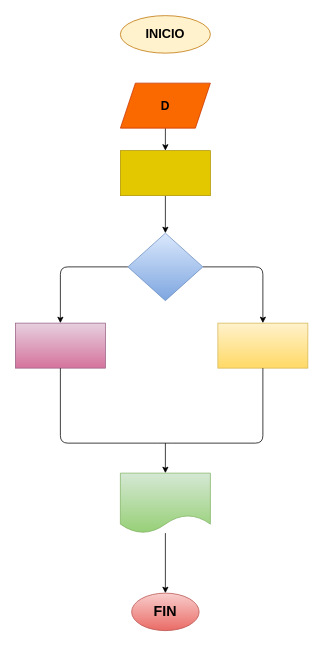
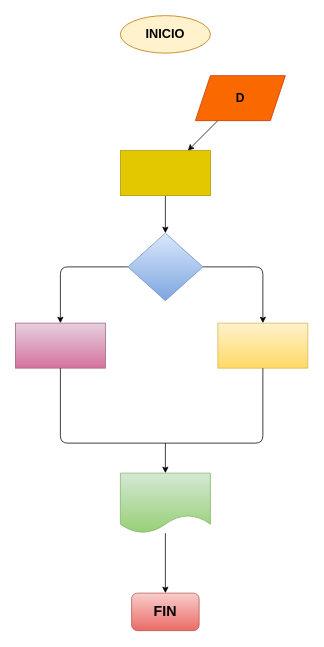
(165, 105) -> (240, 98)
(165, 612) -> (165, 612)
